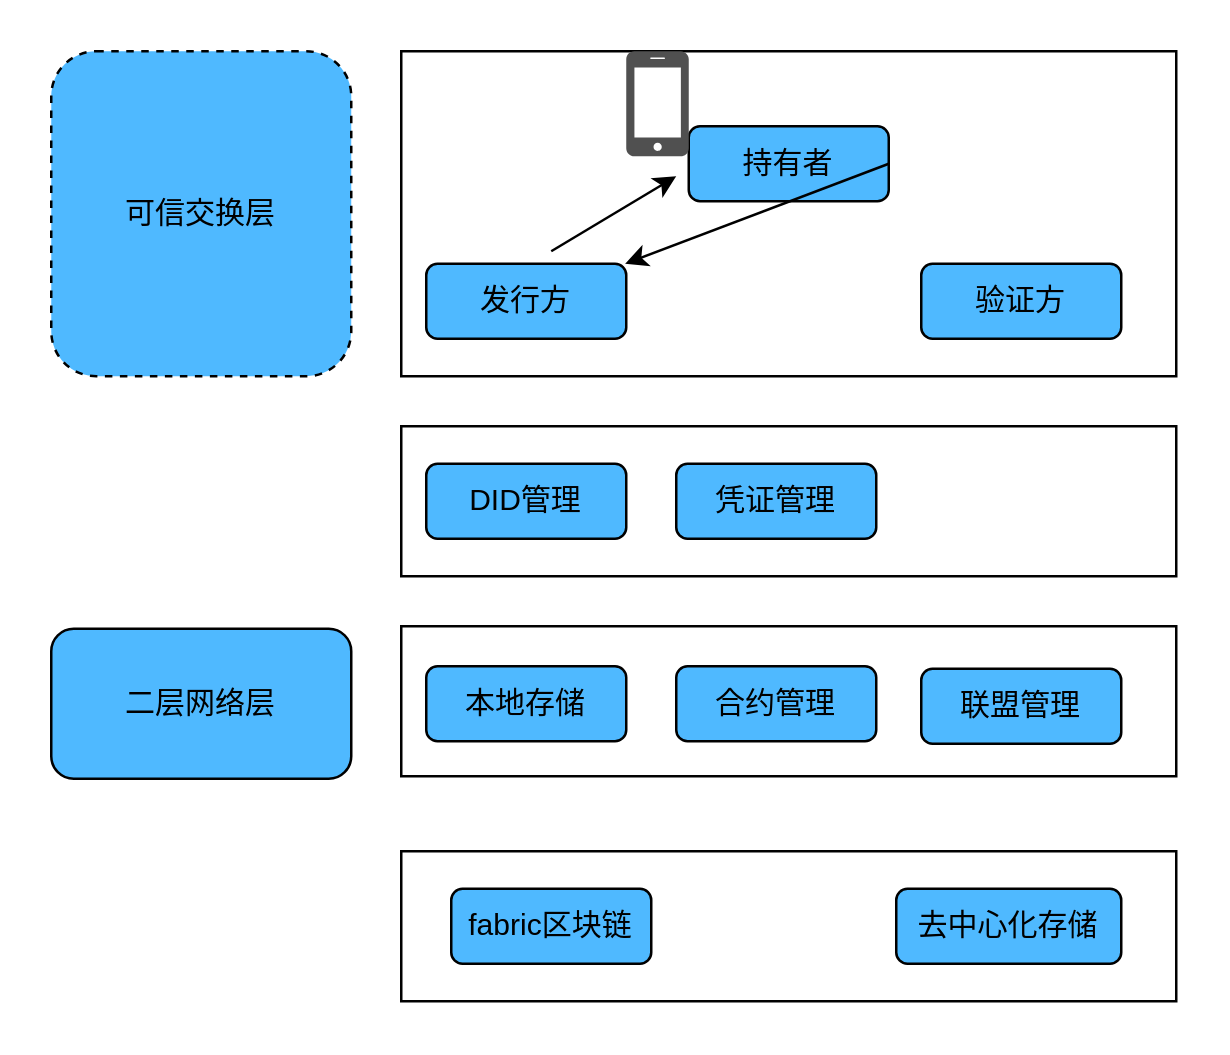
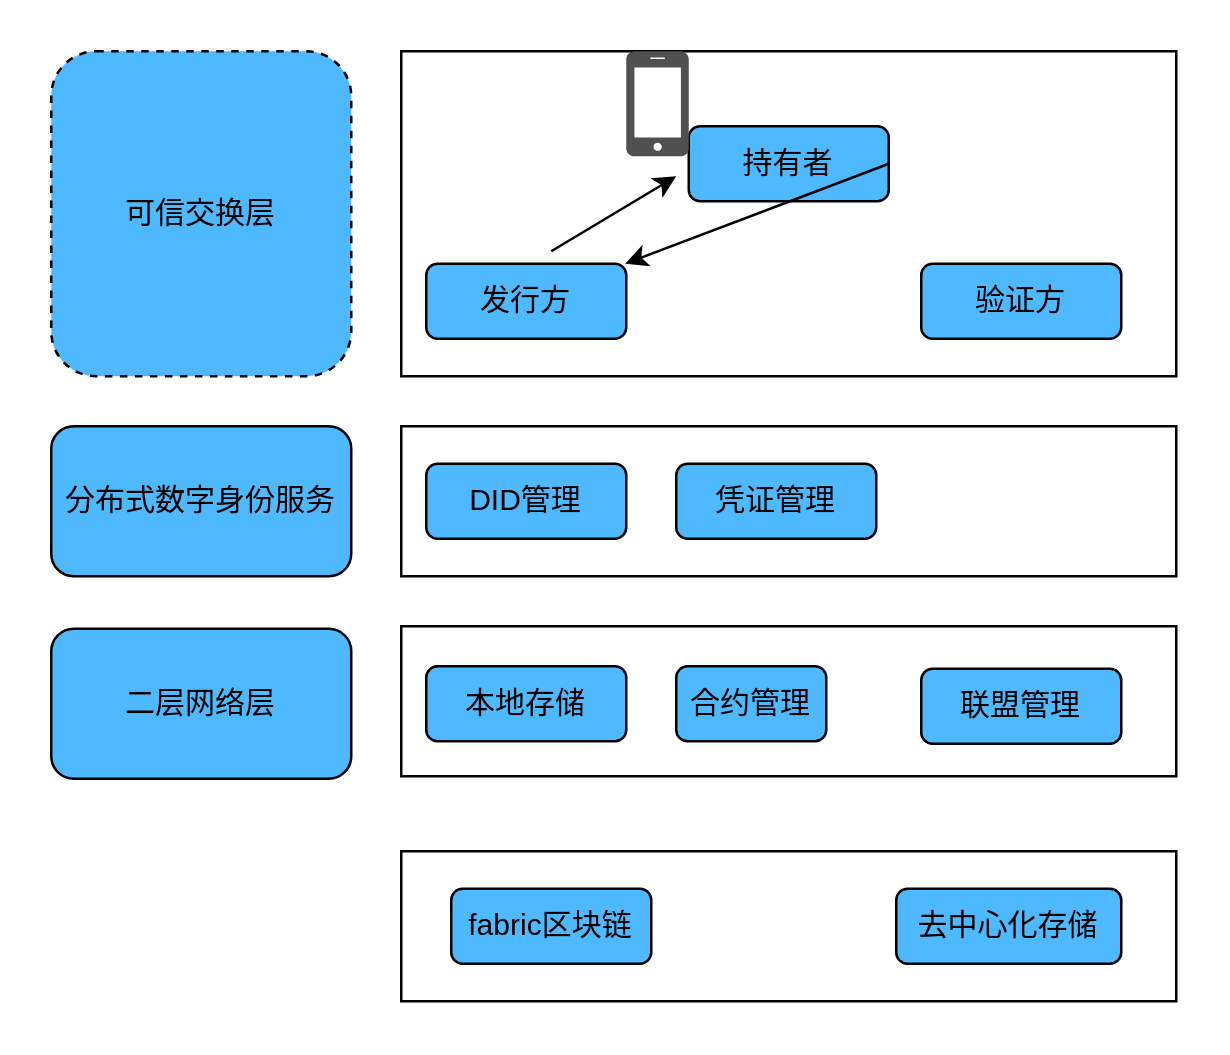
none -> (201, 501)
(776, 704) -> (751, 704)
